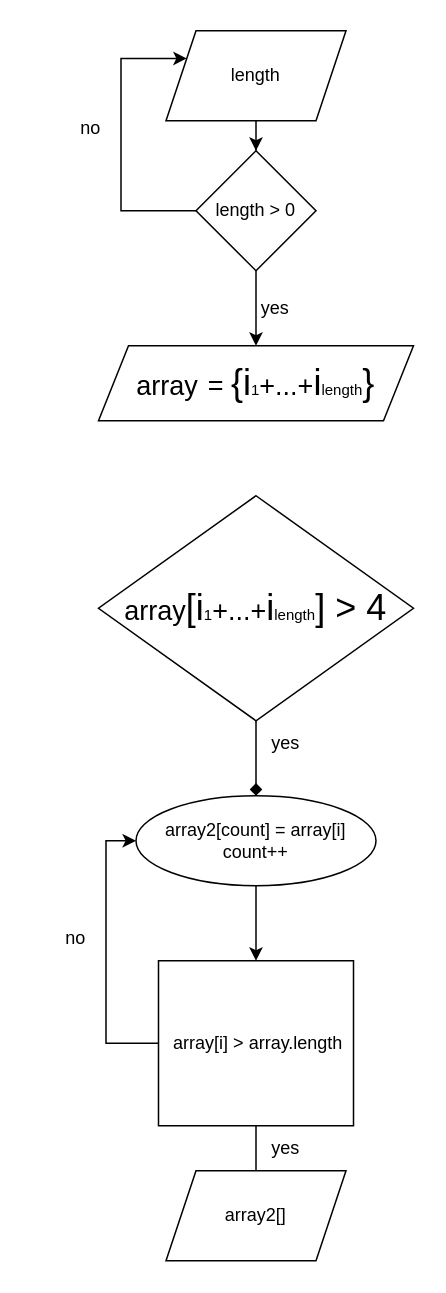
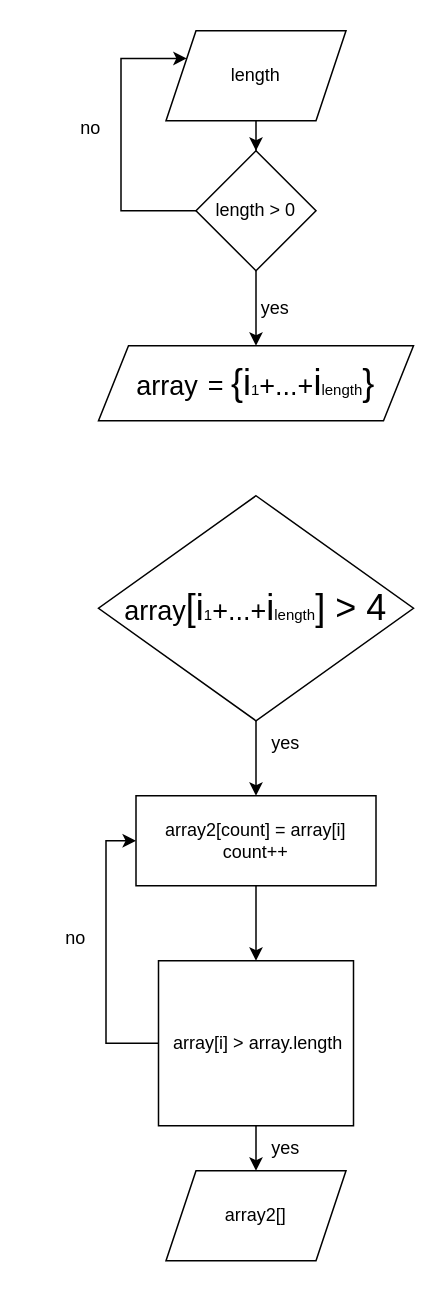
(256, 783) -> (256, 784)
(256, 841) -> (256, 841)
(256, 1163) -> (256, 1159)
